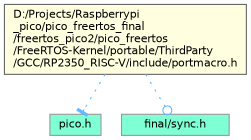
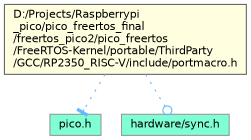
(175, 125) -> (175, 125)
